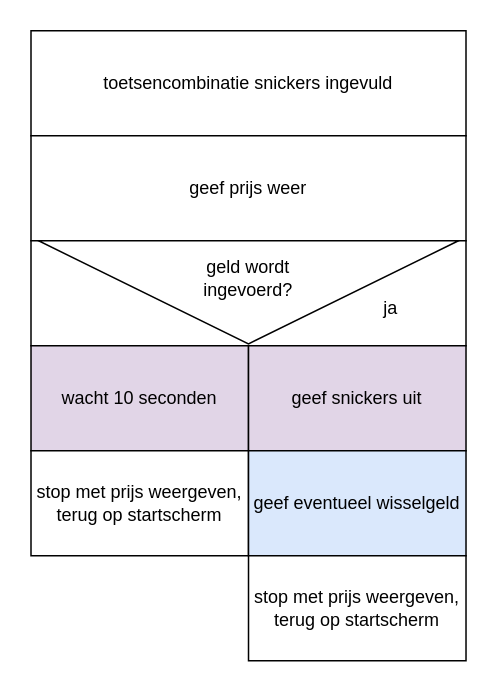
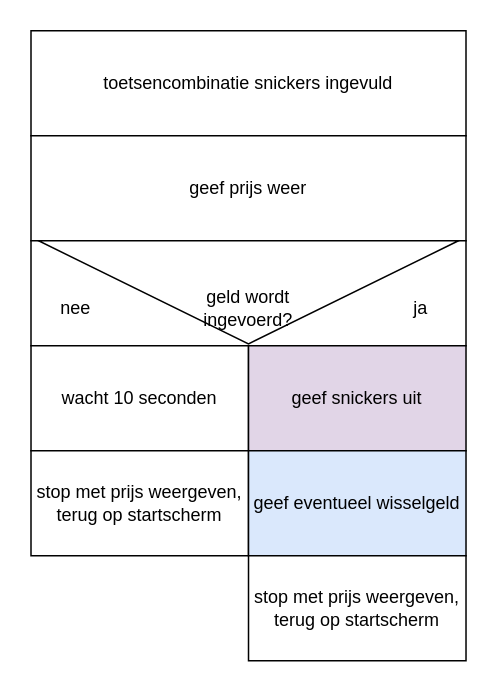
(248, 278) -> (248, 308)
none -> (76, 308)
(391, 308) -> (421, 308)
(140, 398) -> (140, 398)
